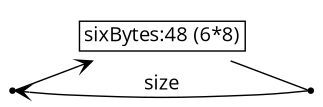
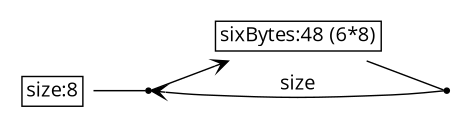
none -> (52, 91)
